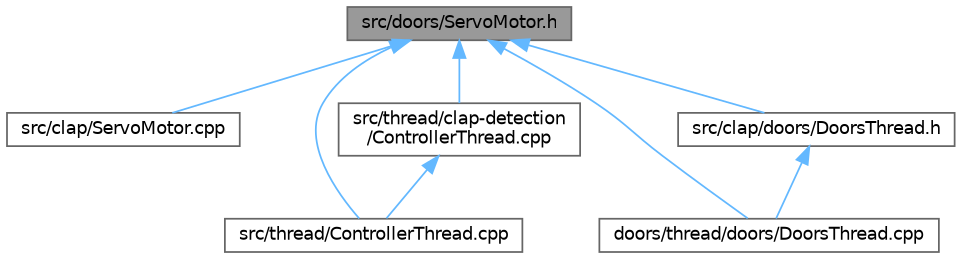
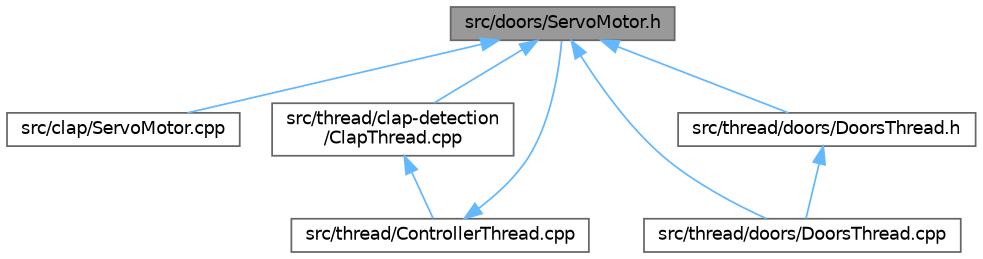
(317, 122) -> (540, 135)
(459, 130) -> (393, 130)
(816, 130) -> (827, 130)
(769, 235) -> (802, 235)
